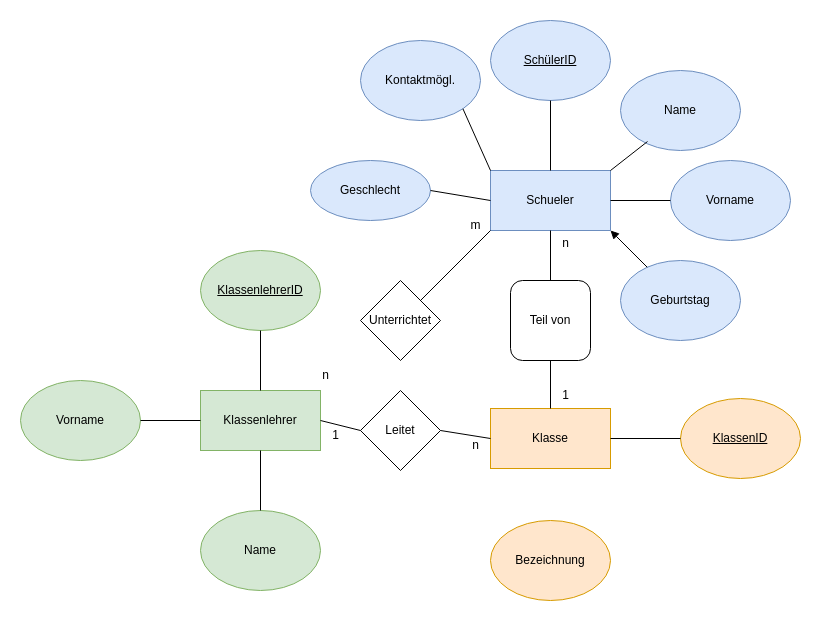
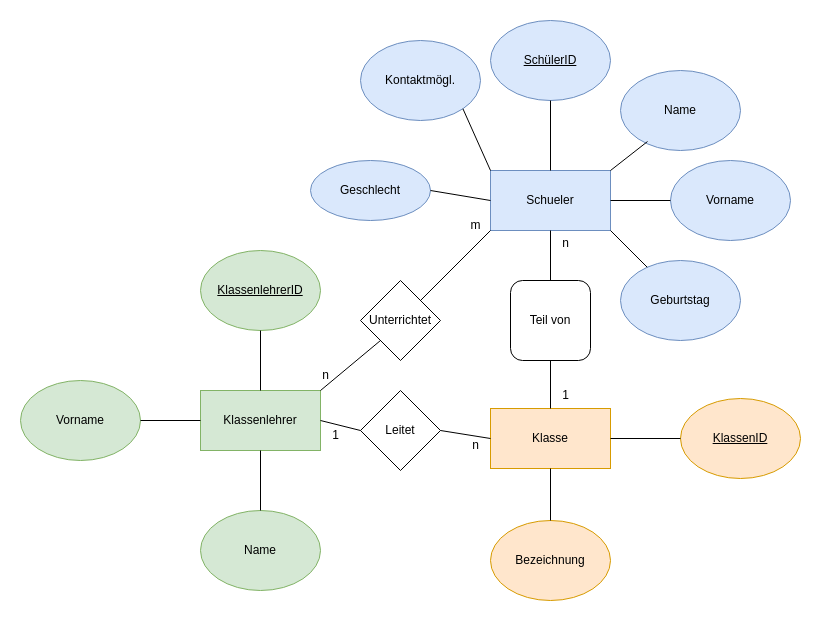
(617, 237) -> (614, 234)
none -> (351, 366)
none -> (551, 495)
